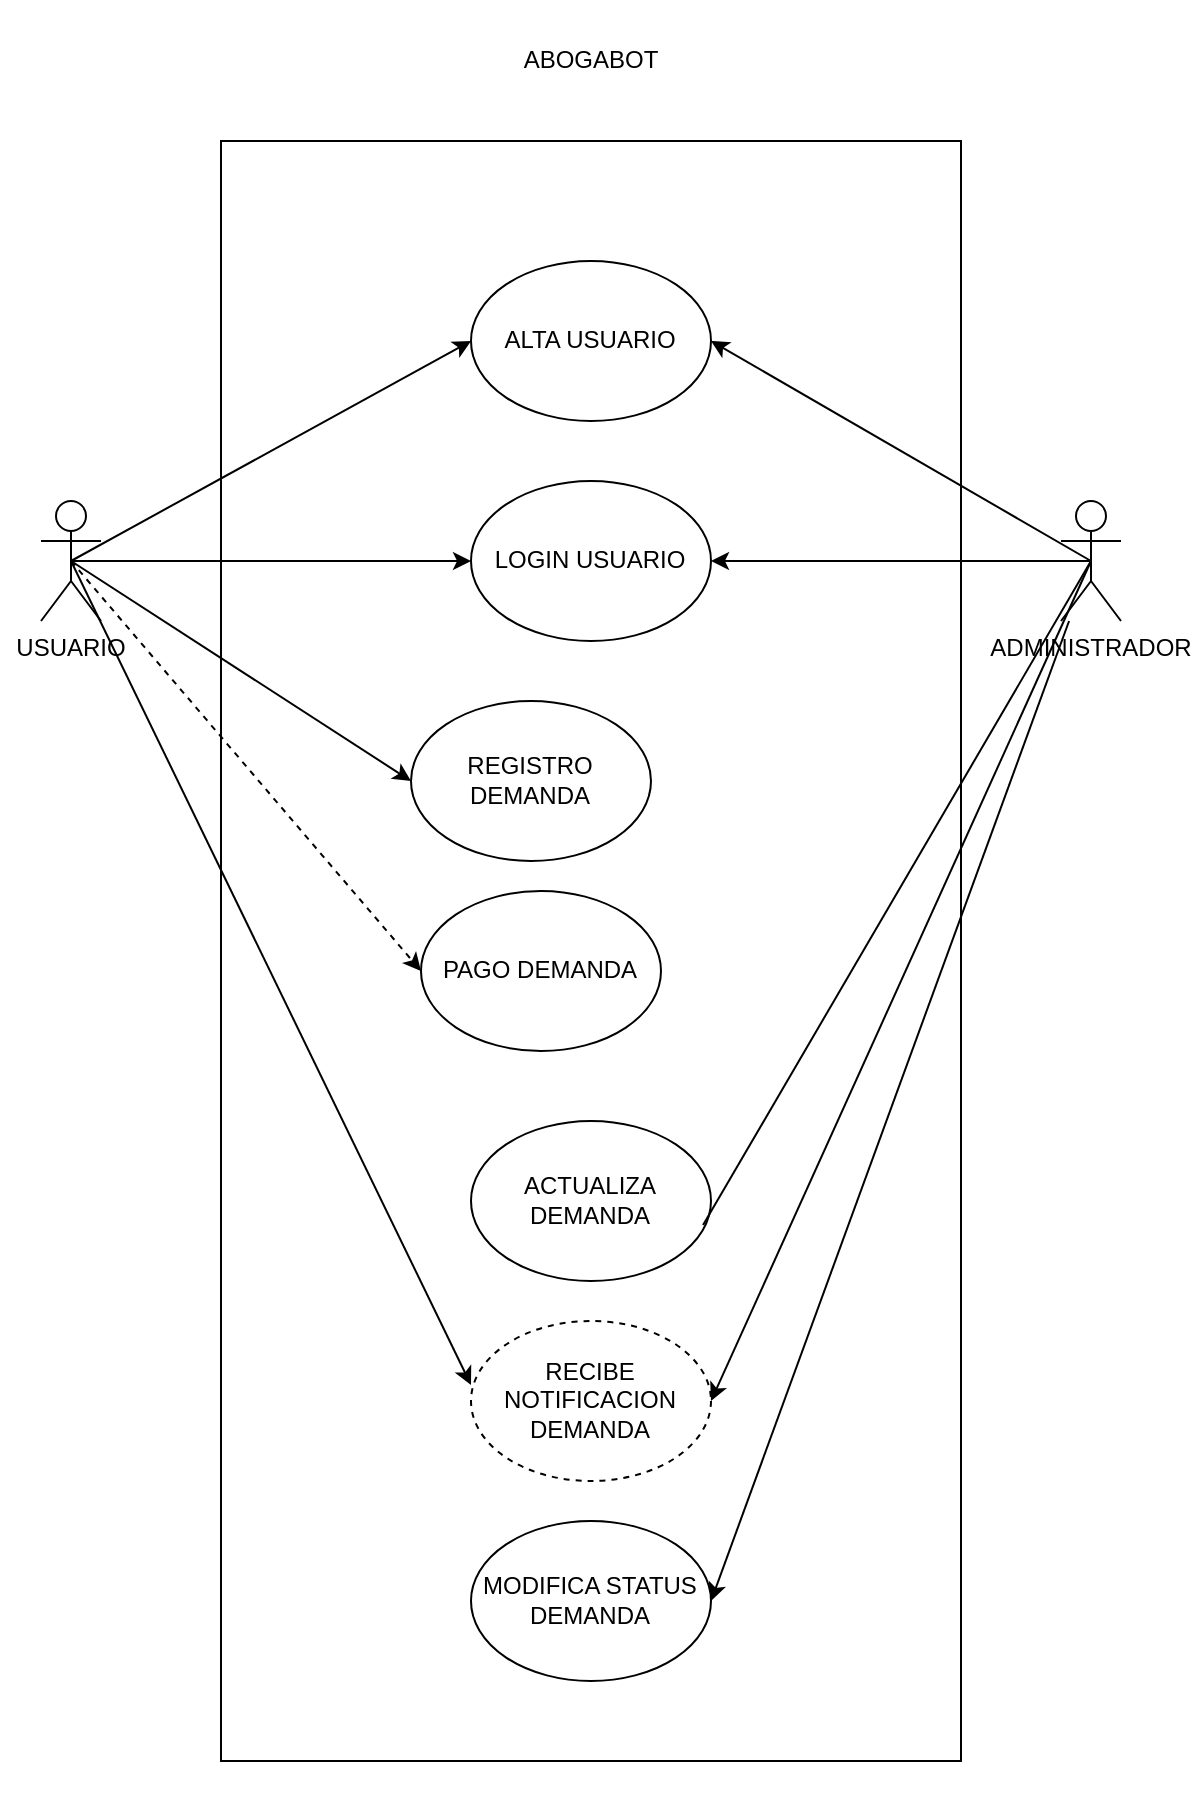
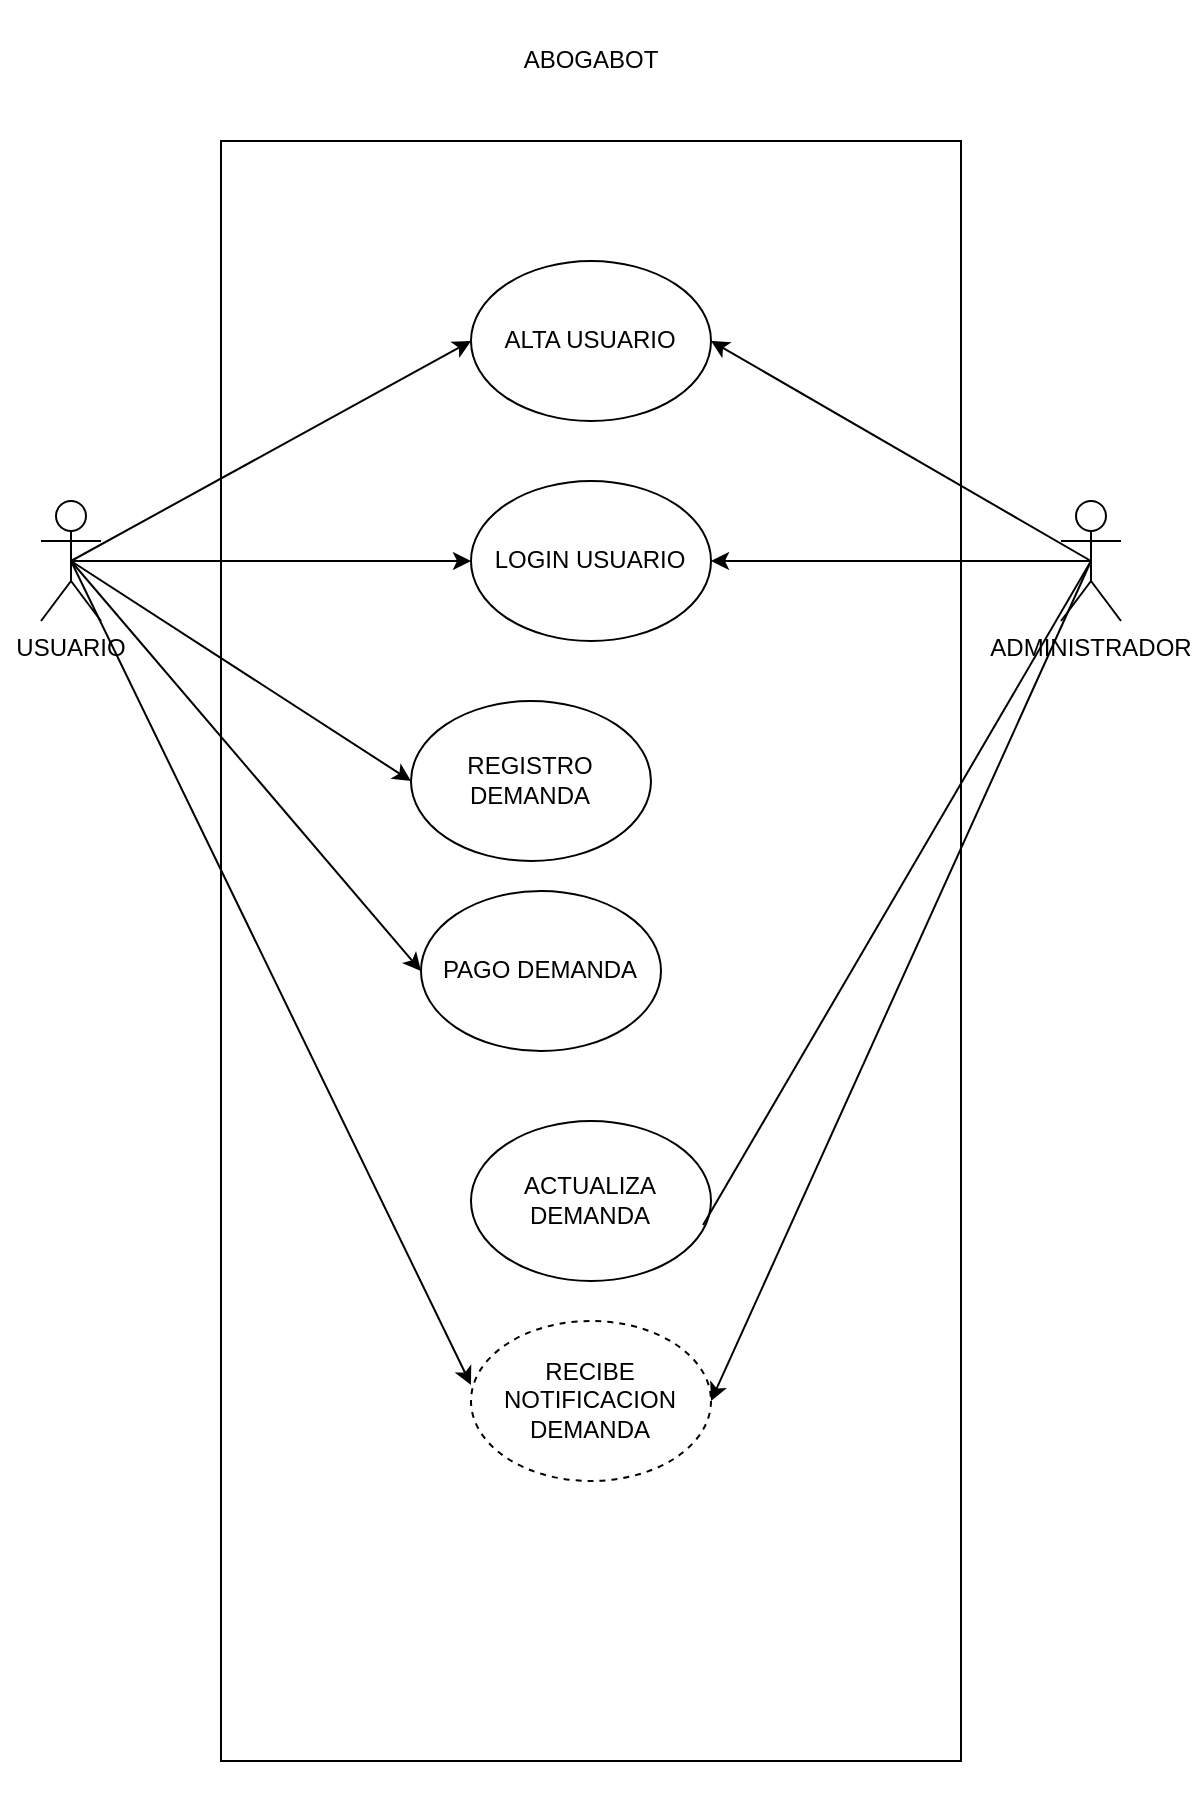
(246, 766) -> (246, 766)
(892, 1105) -> none
(591, 1601) -> none
